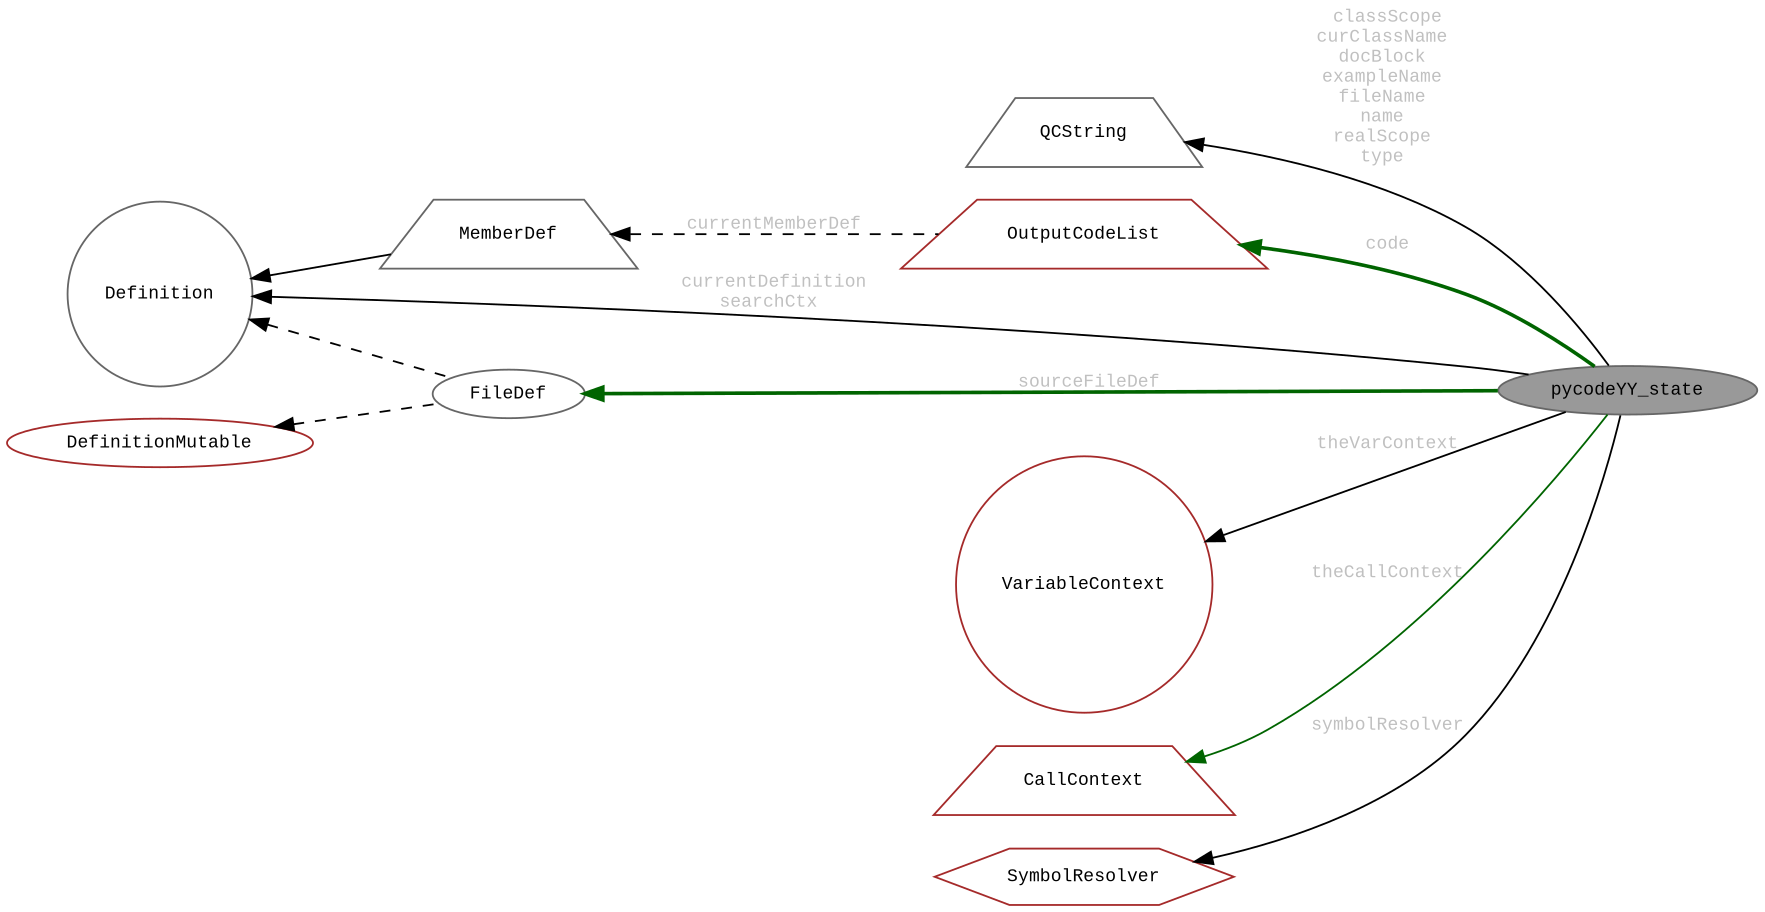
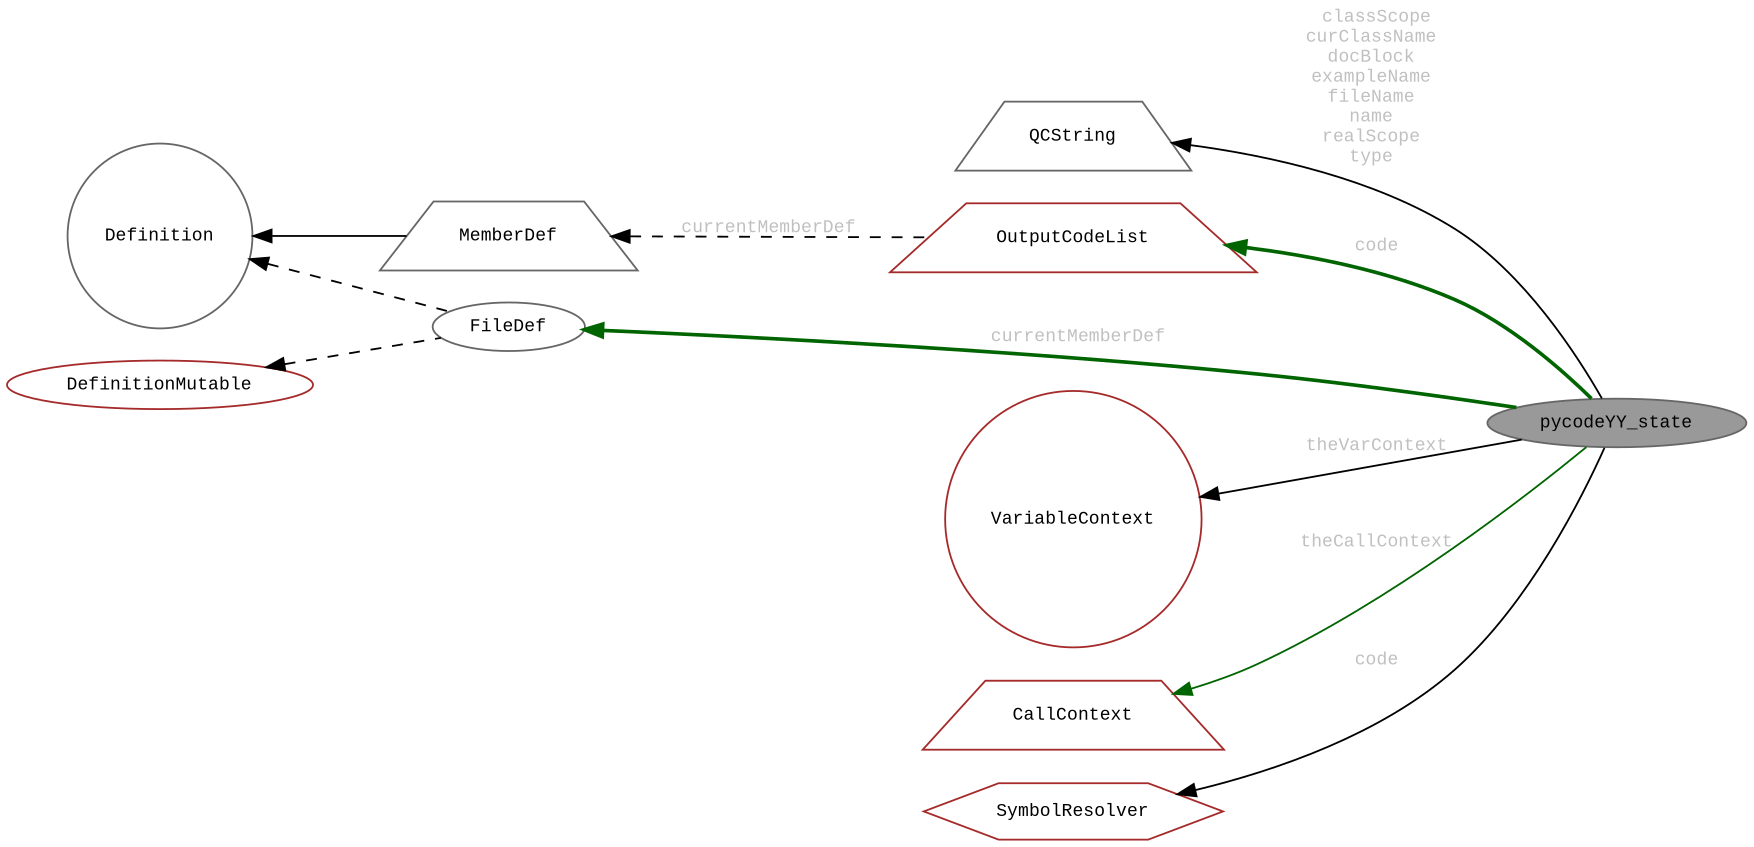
(901, 324) -> none
(1084, 382) -> (1073, 337)
(1383, 725) -> (1372, 660)
